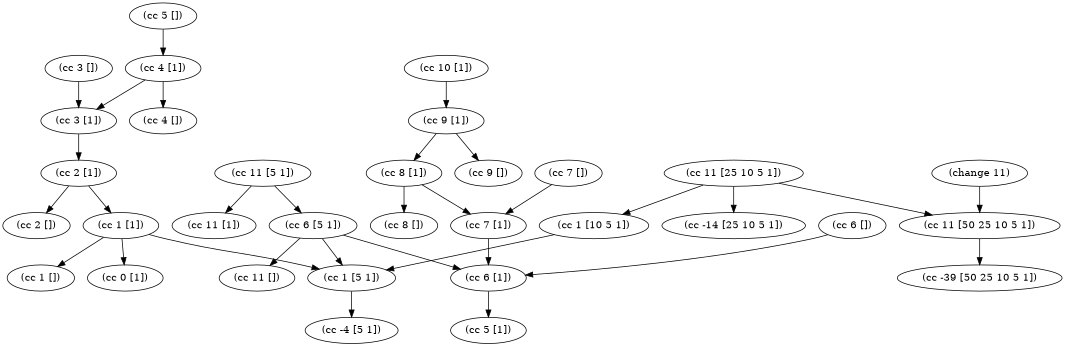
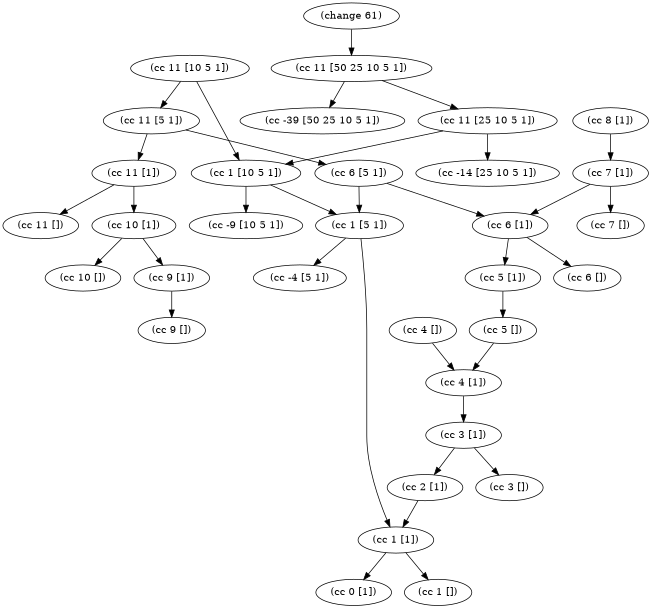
none -> (190, 68)
(79, 91) -> (484, 459)
(163, 91) -> (441, 354)
(427, 144) -> none
(980, 173) -> (352, 16)
none -> (134, 196)
(532, 197) -> (611, 196)
(852, 198) -> (416, 93)
(36, 226) -> none
none -> (246, 226)
(404, 226) -> none
(288, 249) -> (90, 198)
(230, 252) -> (367, 381)
(681, 260) -> (546, 250)
none -> (83, 278)
none -> (503, 301)
